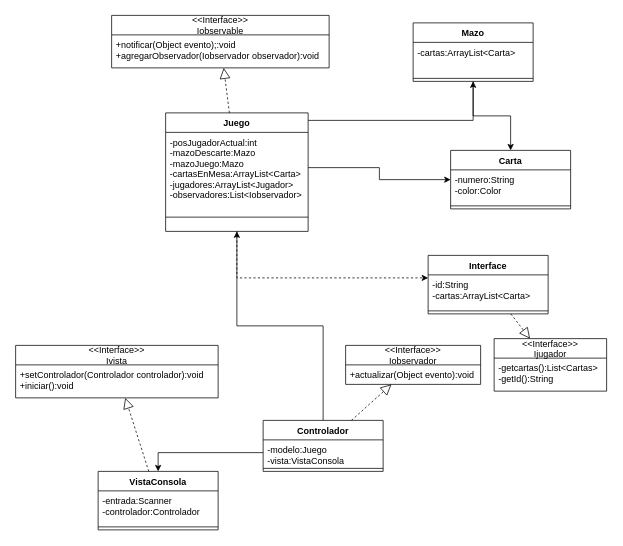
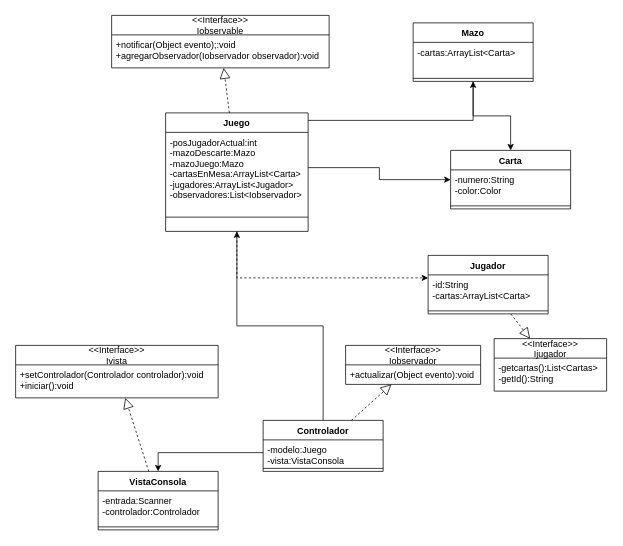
(488, 266) -> (488, 266)
